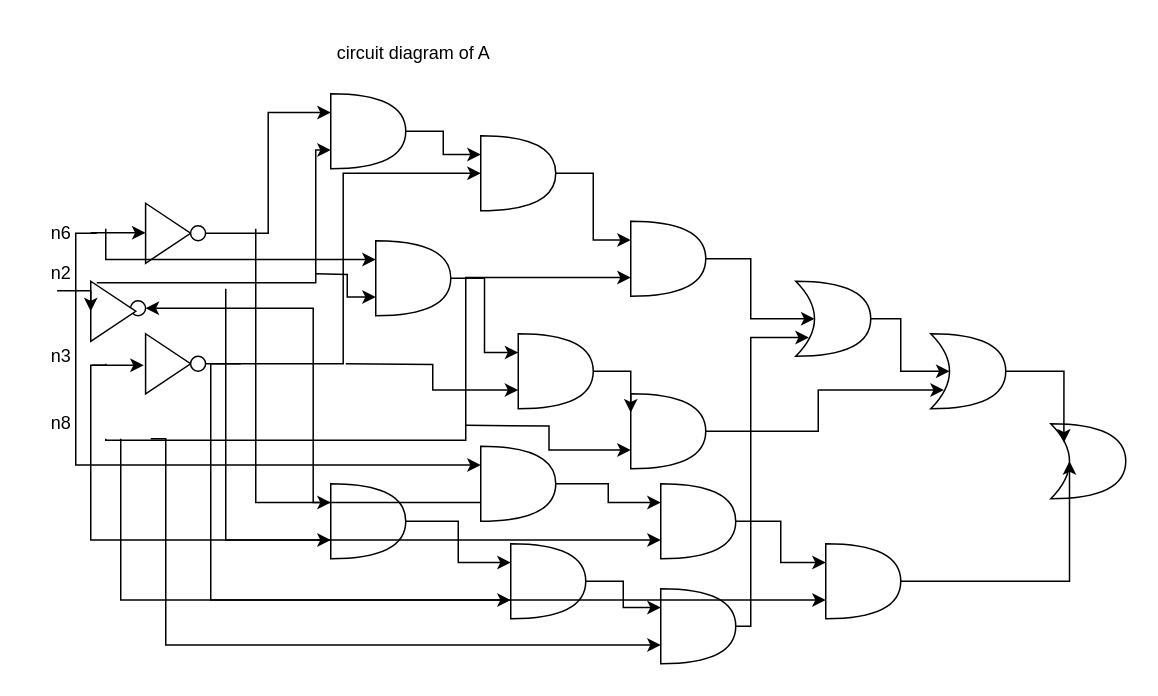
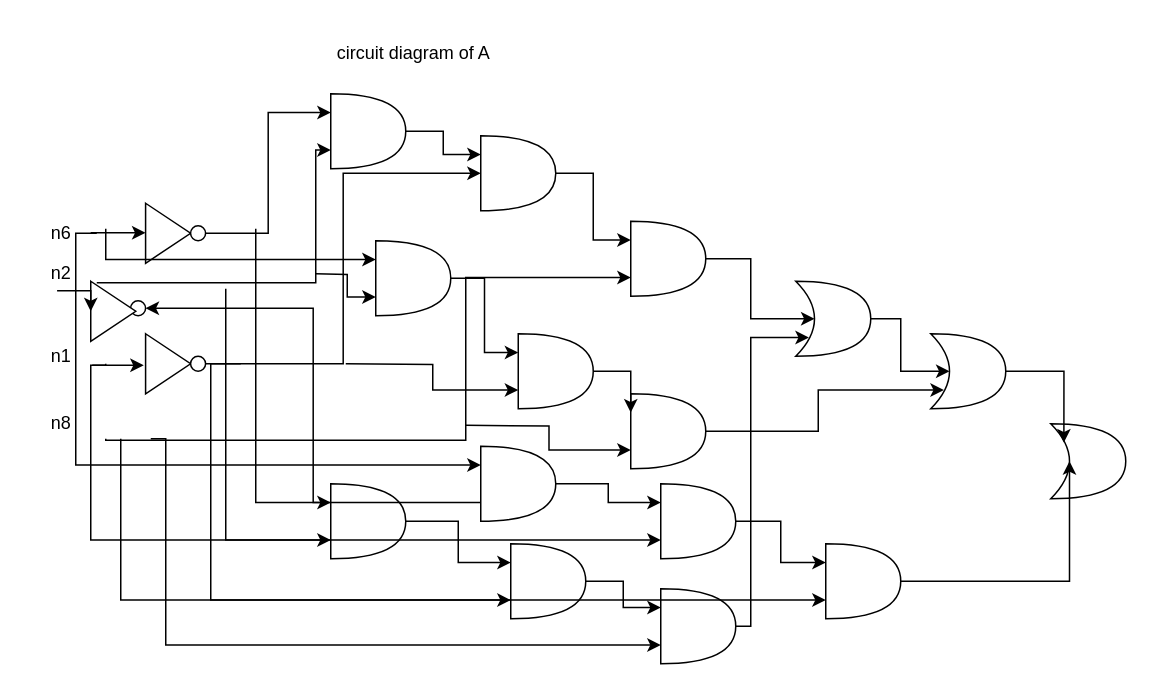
(62, 356) -> (62, 356)
